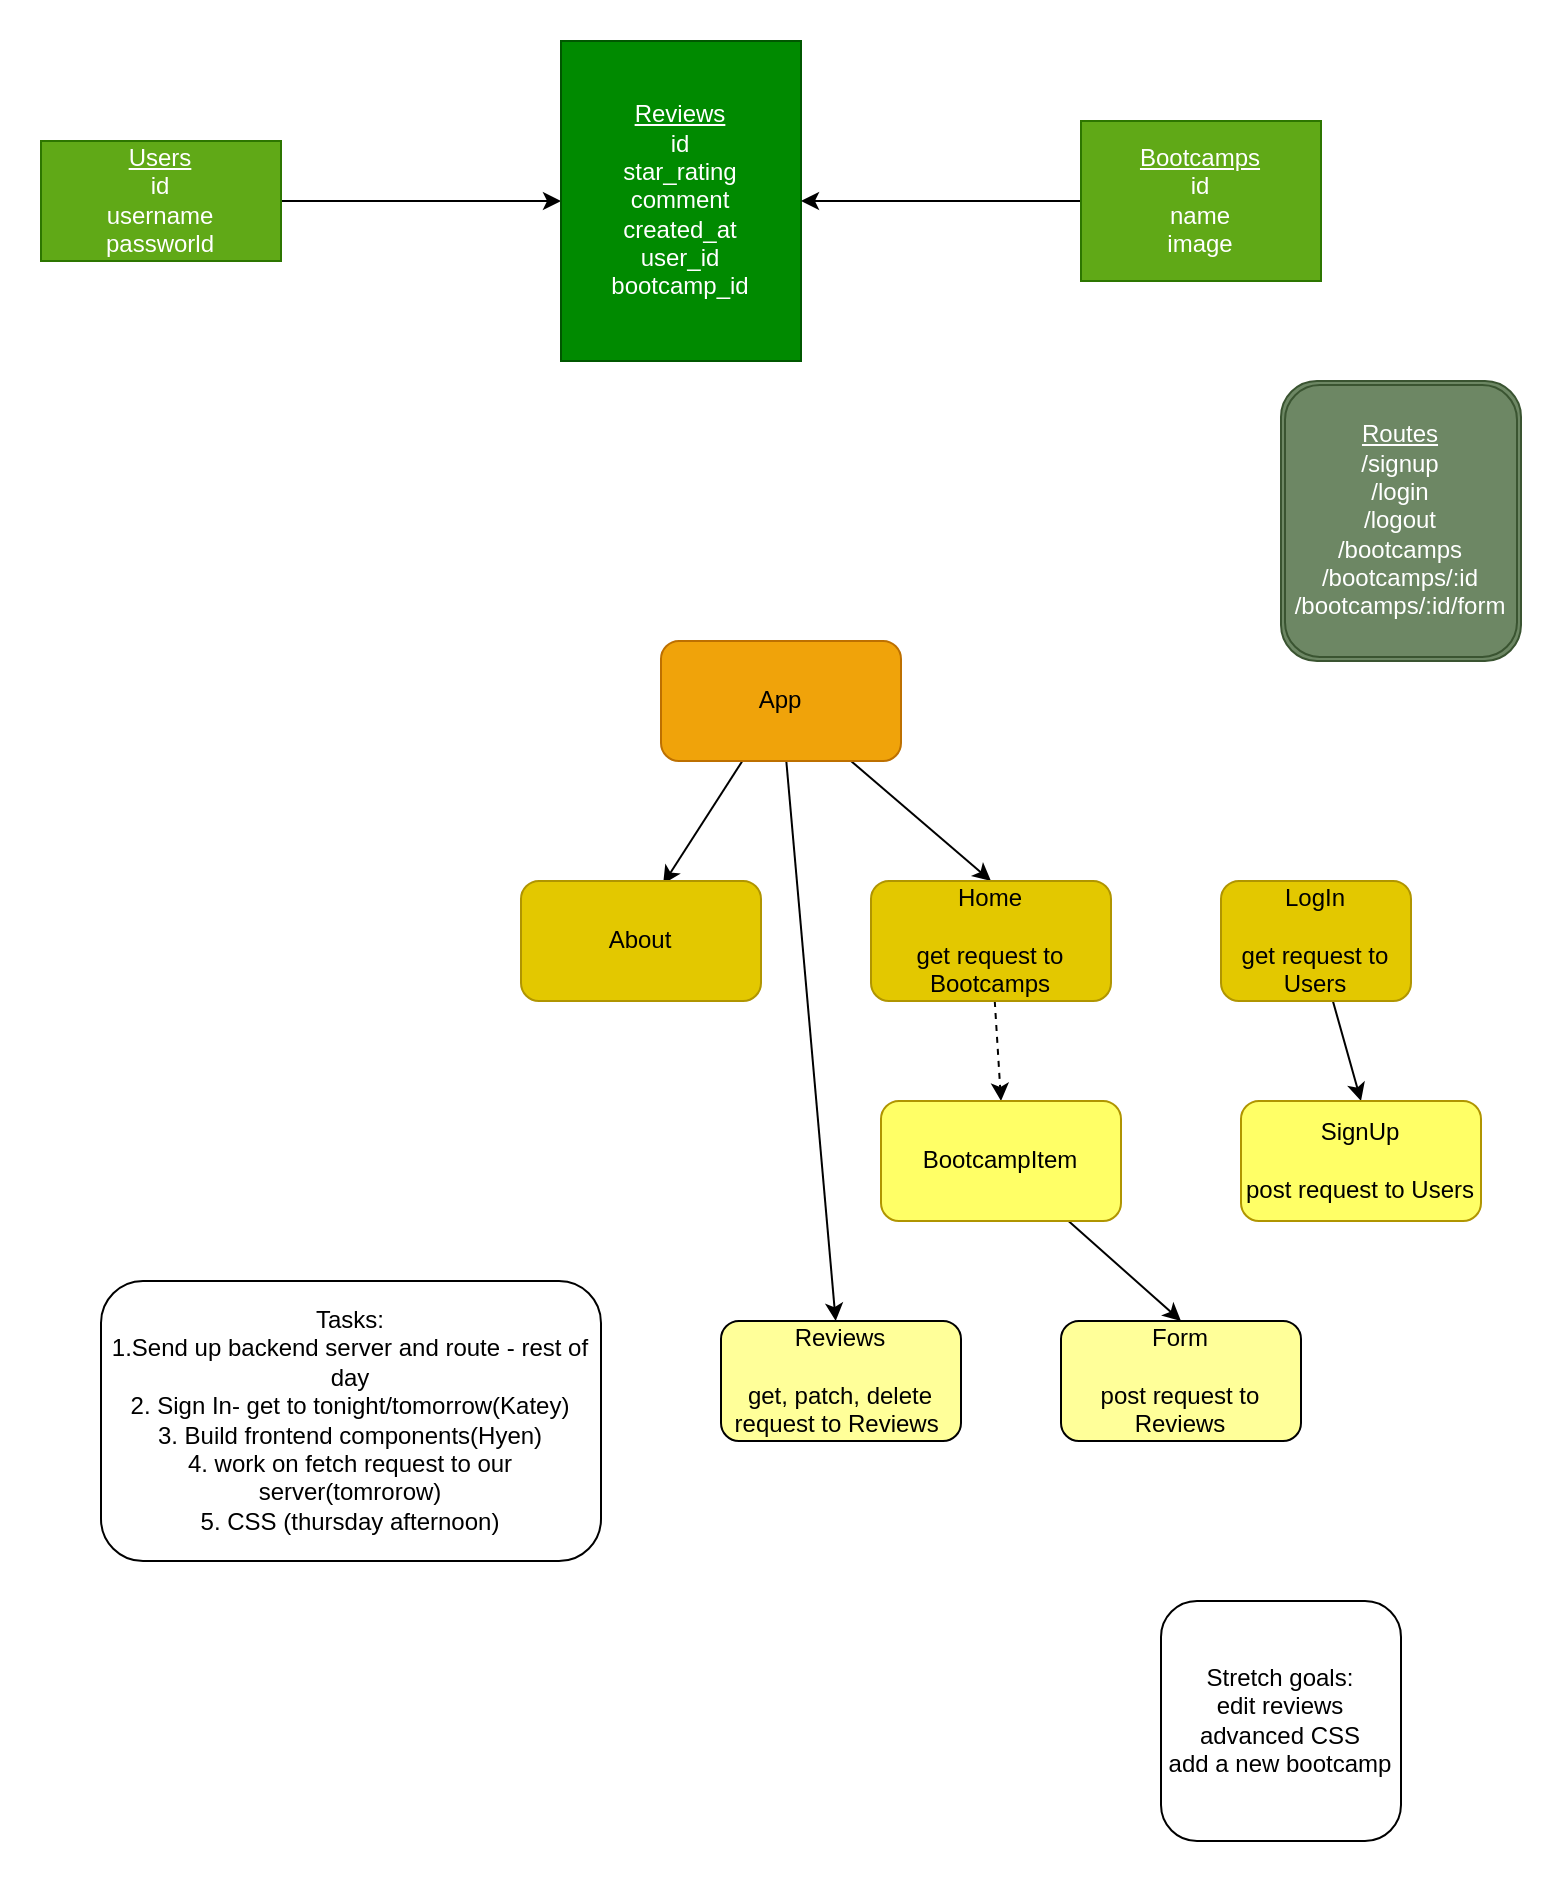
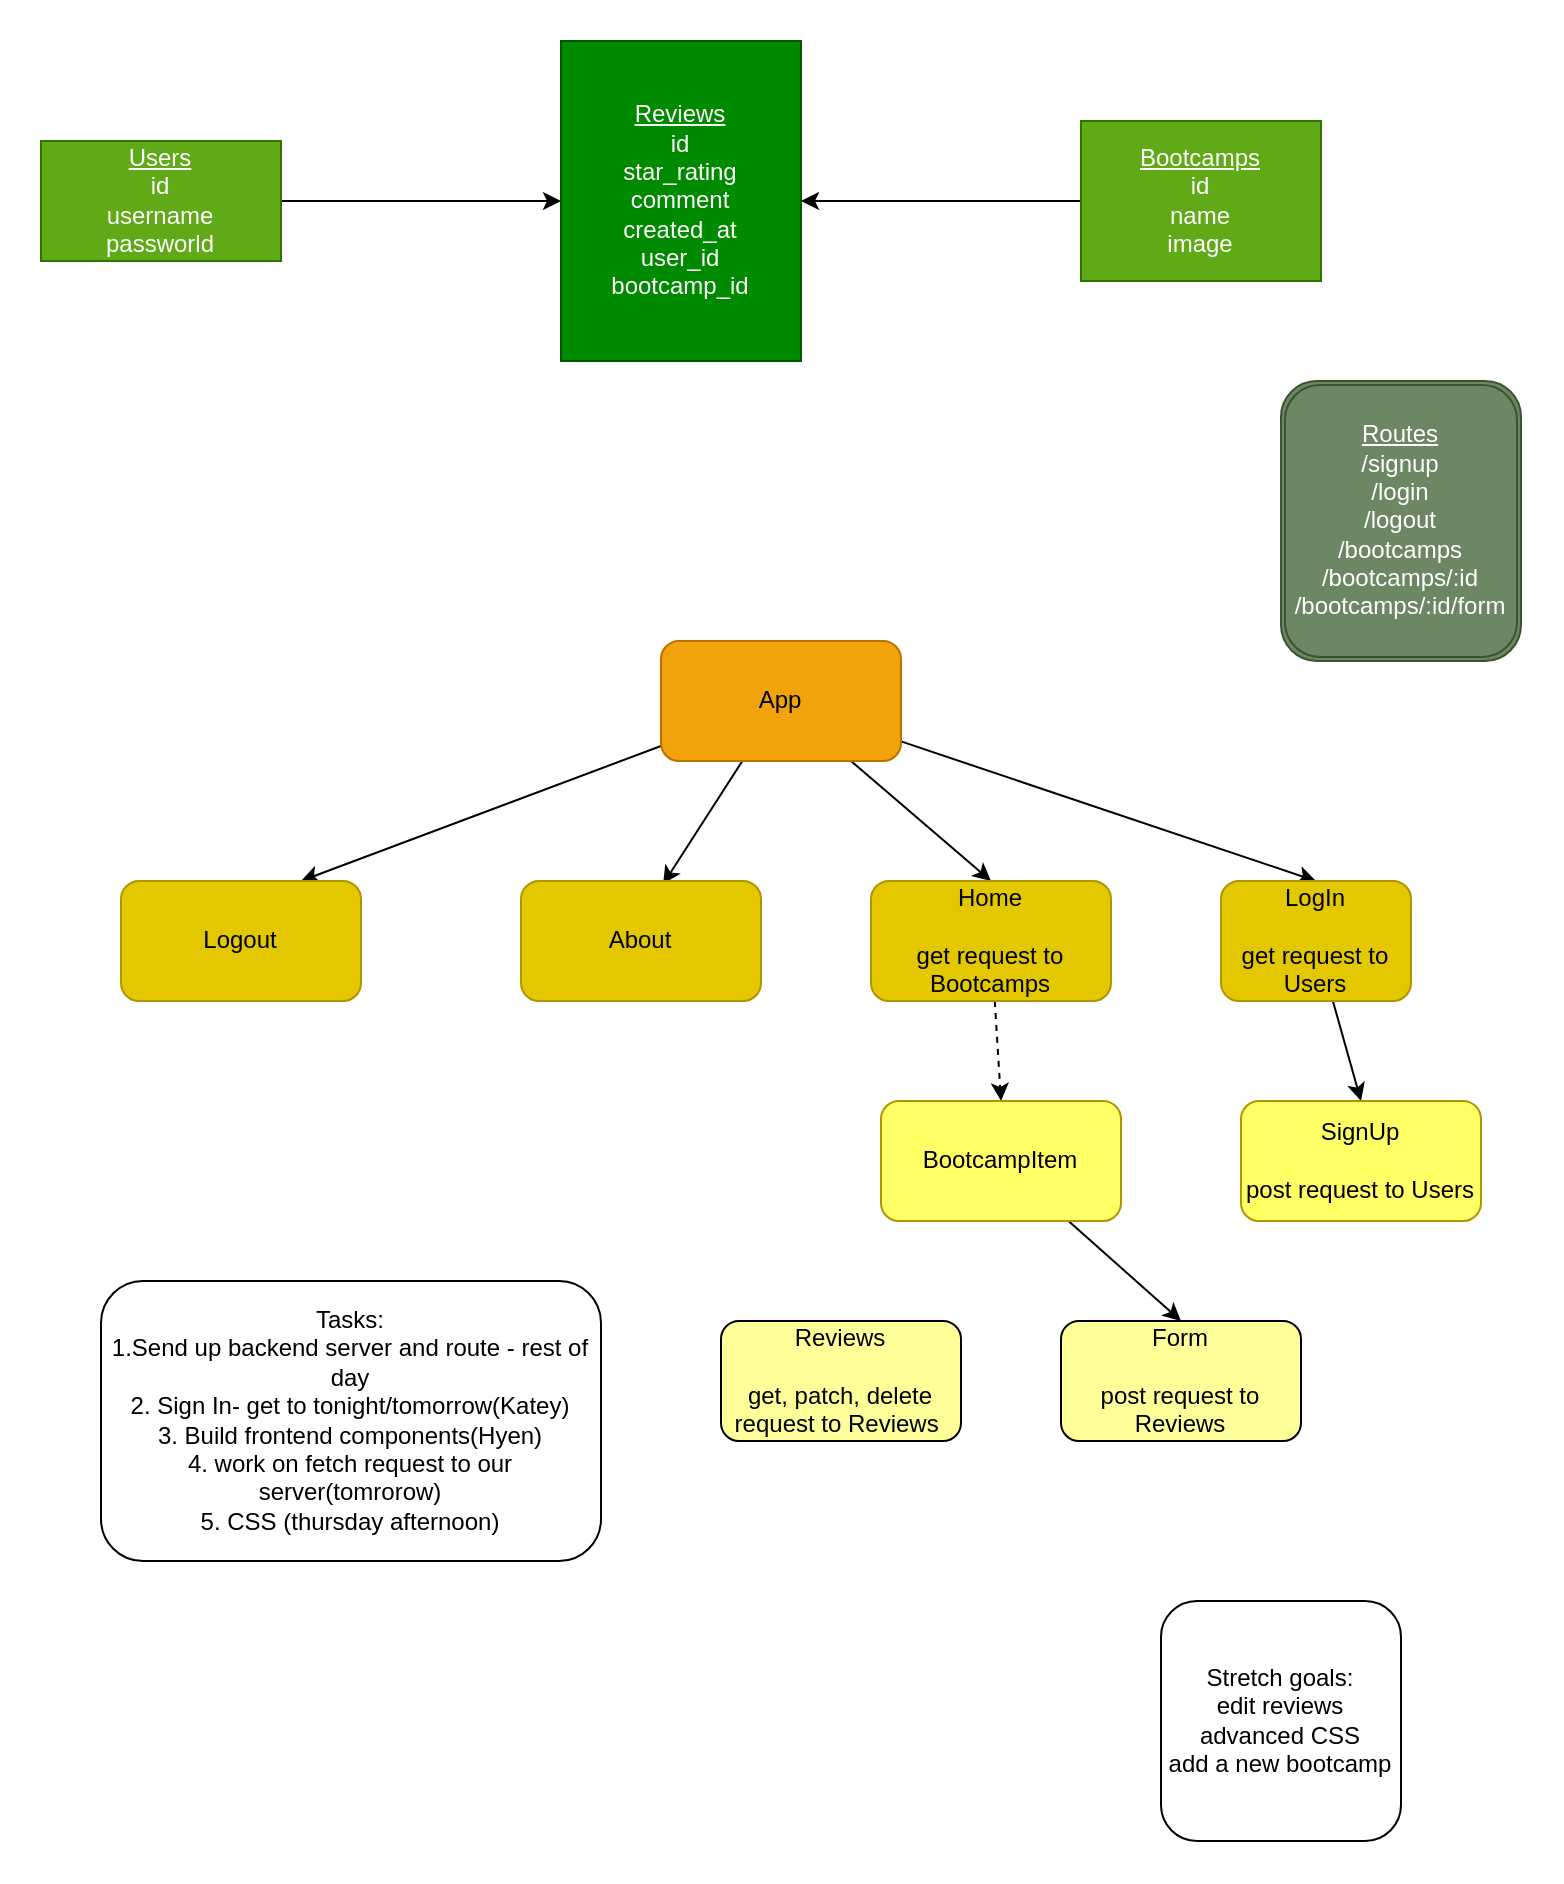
none -> (487, 811)
none -> (241, 941)
(810, 1034) -> (1102, 809)
